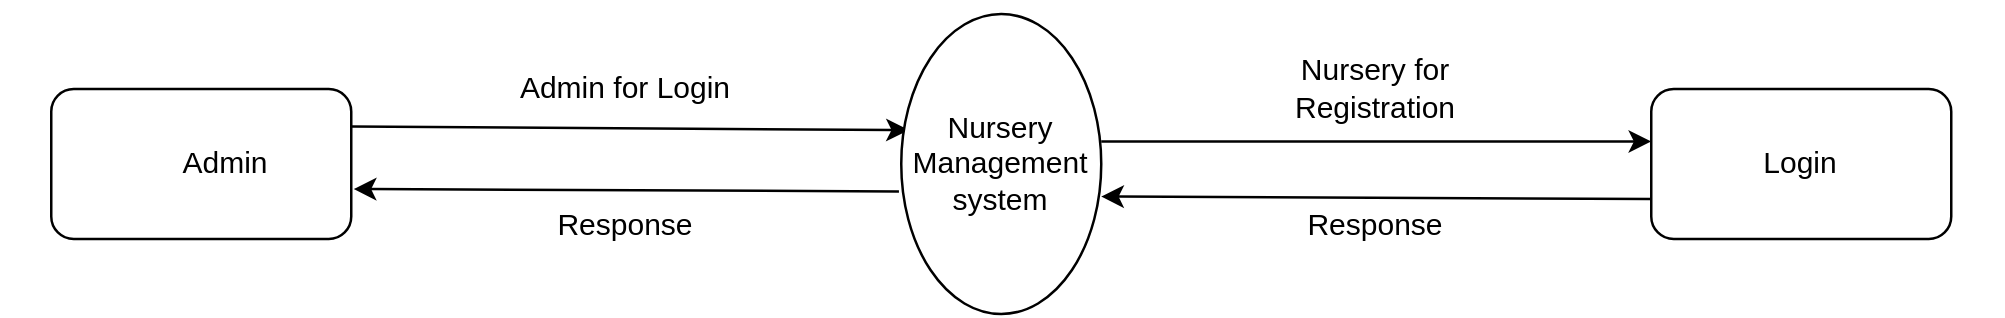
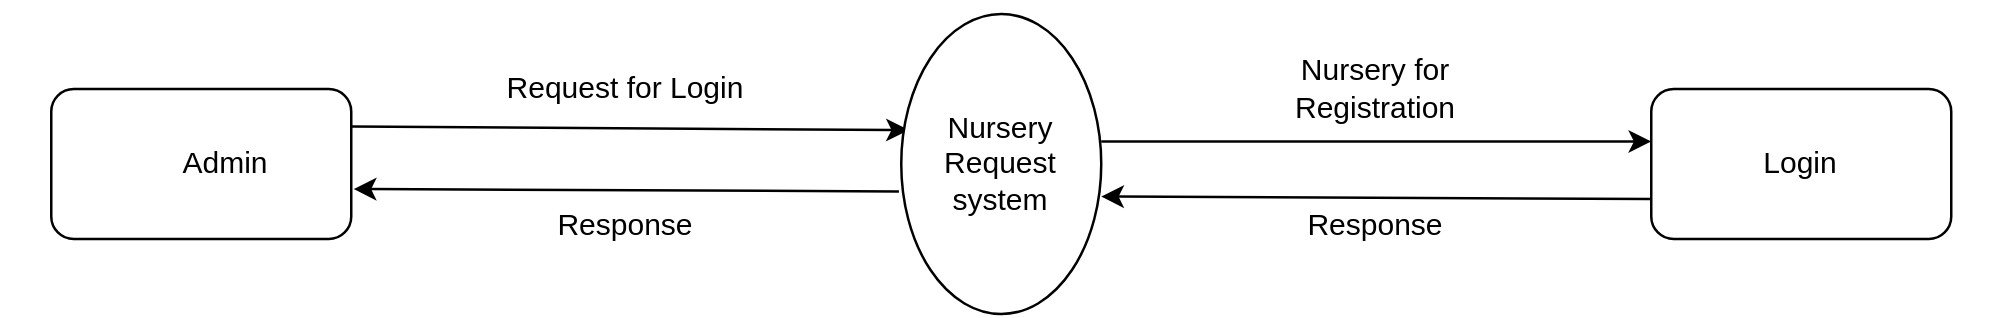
(626, 89) -> (626, 89)
(1001, 164) -> (1001, 164)
